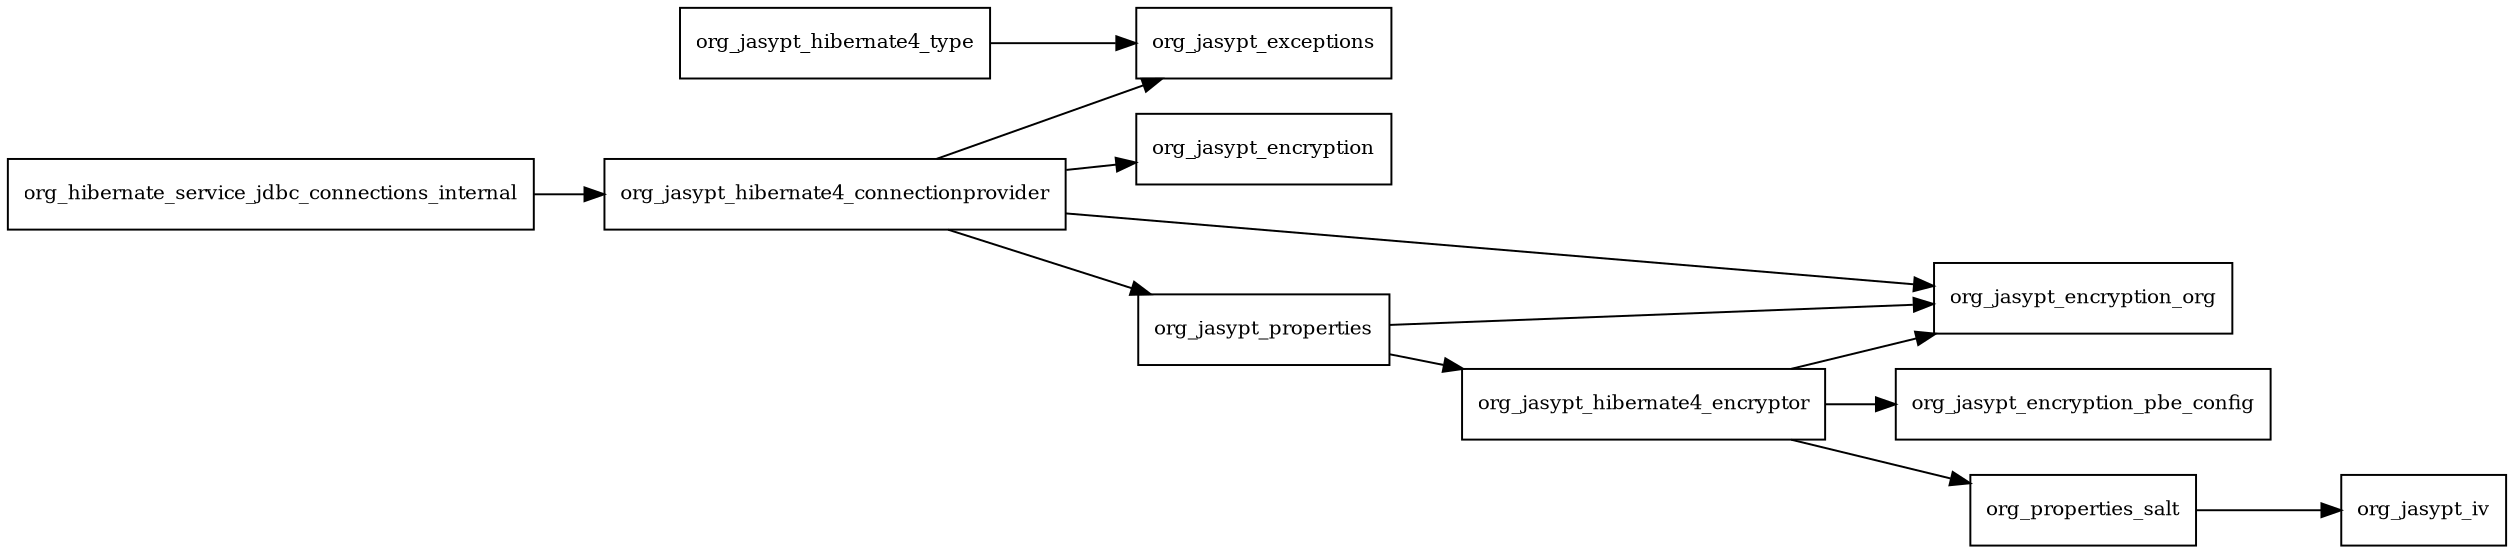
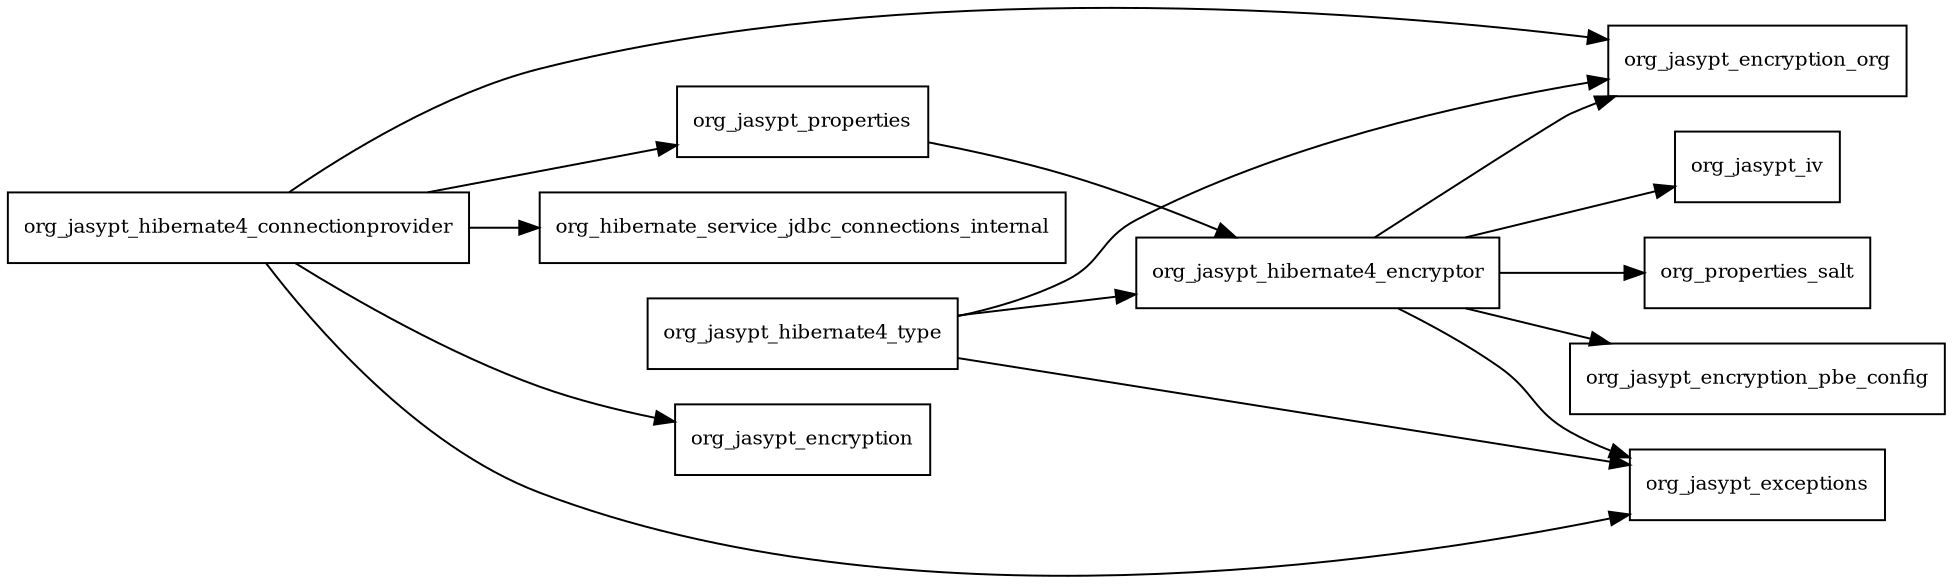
(559, 194) -> (494, 228)
none -> (1037, 306)
(1651, 315) -> (1258, 167)
none -> (1509, 374)
(2259, 510) -> (1560, 214)
